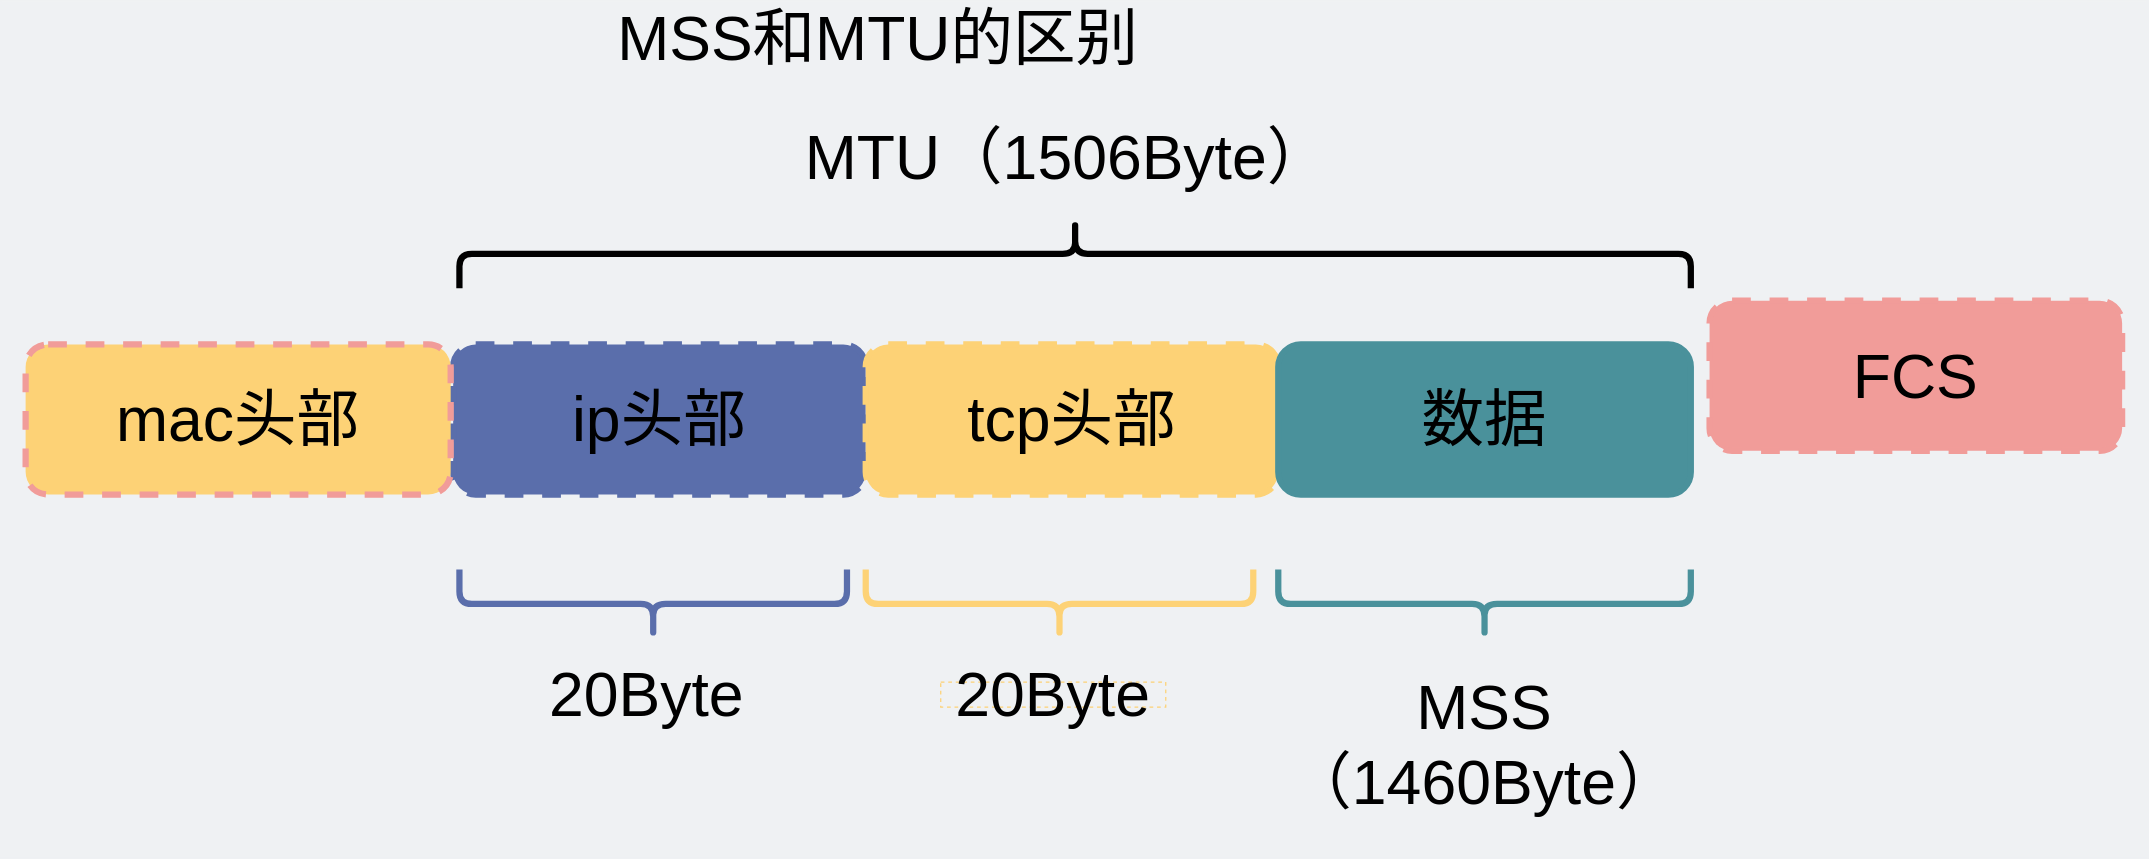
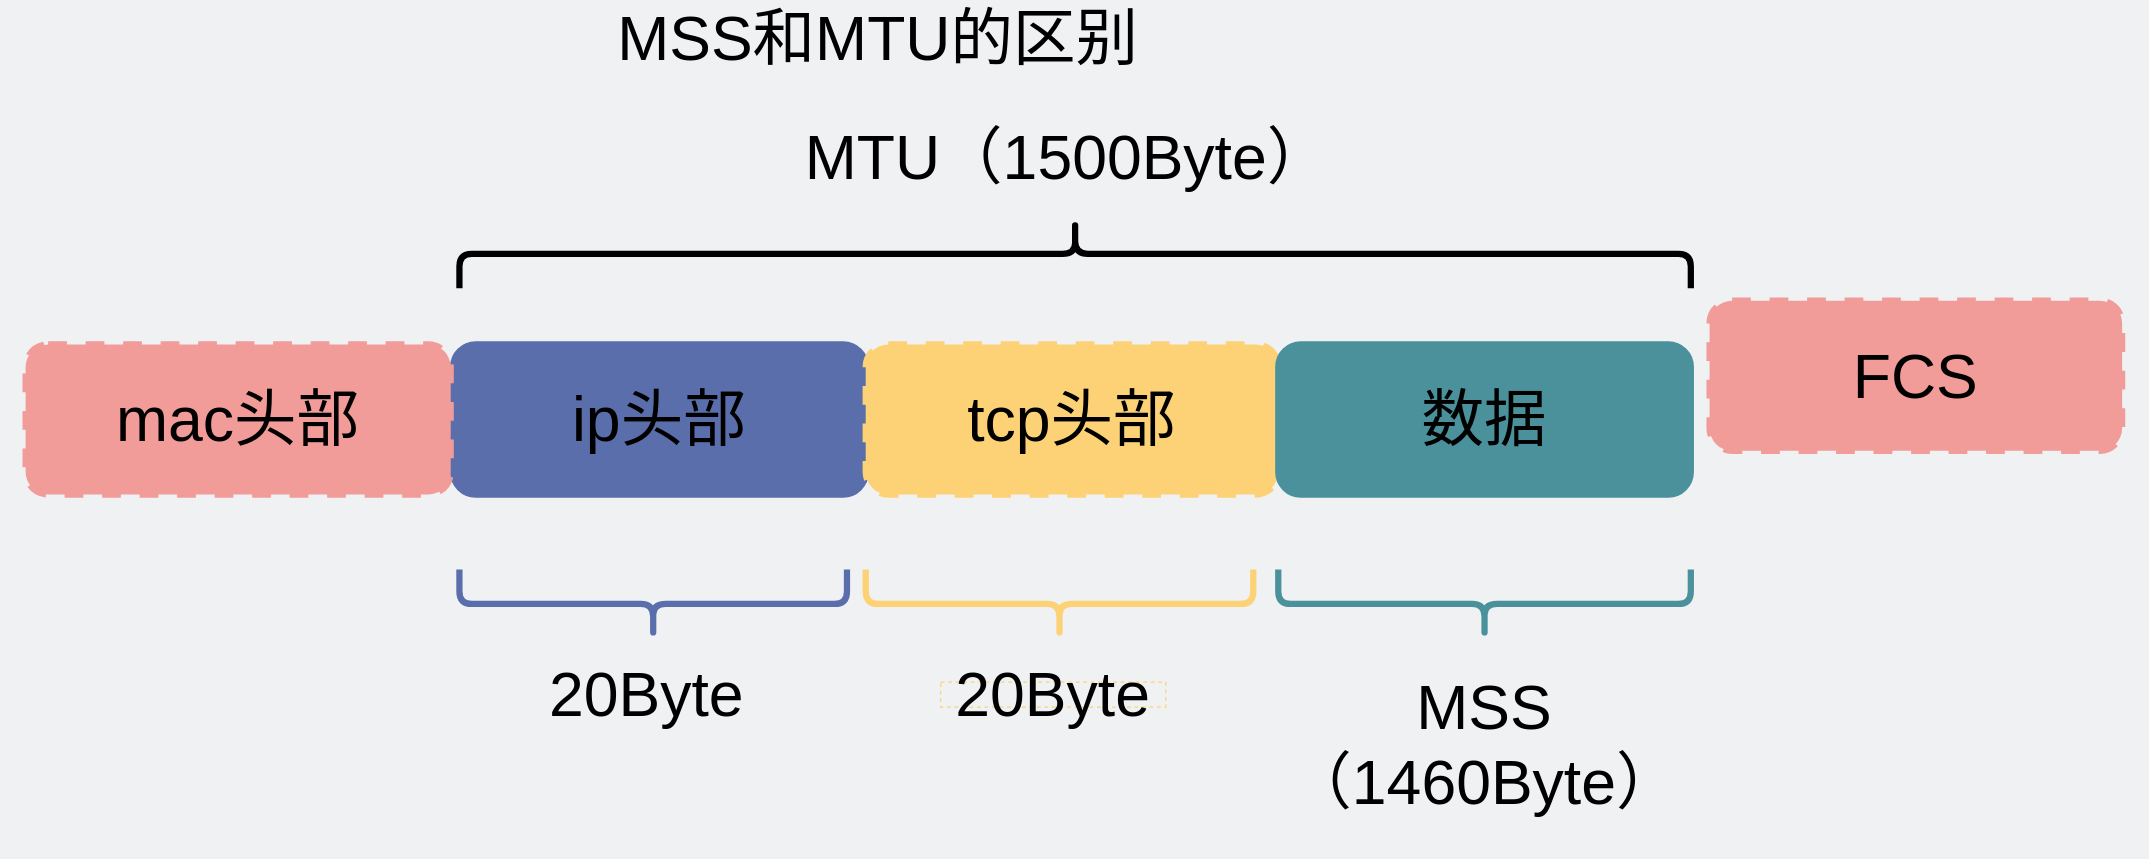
(1068, 157) -> (1068, 157)
(238, 419) -> (238, 419)
(659, 419) -> (659, 419)
